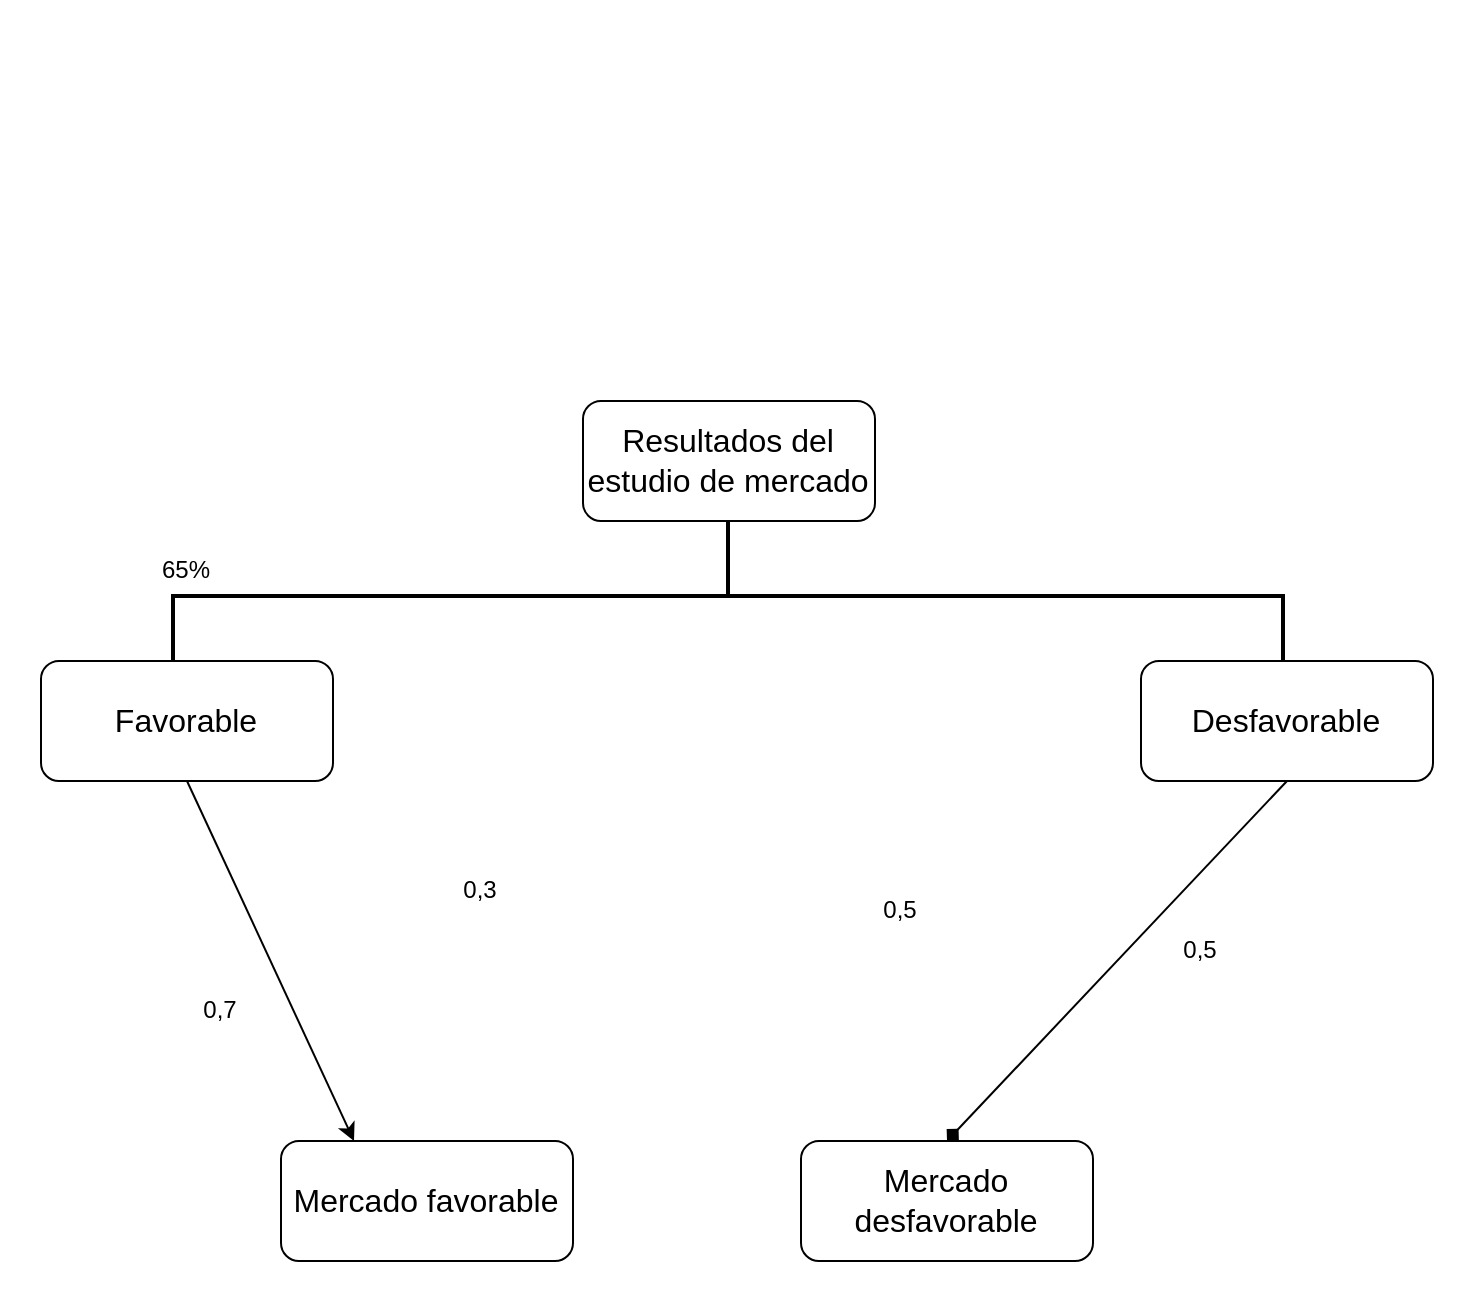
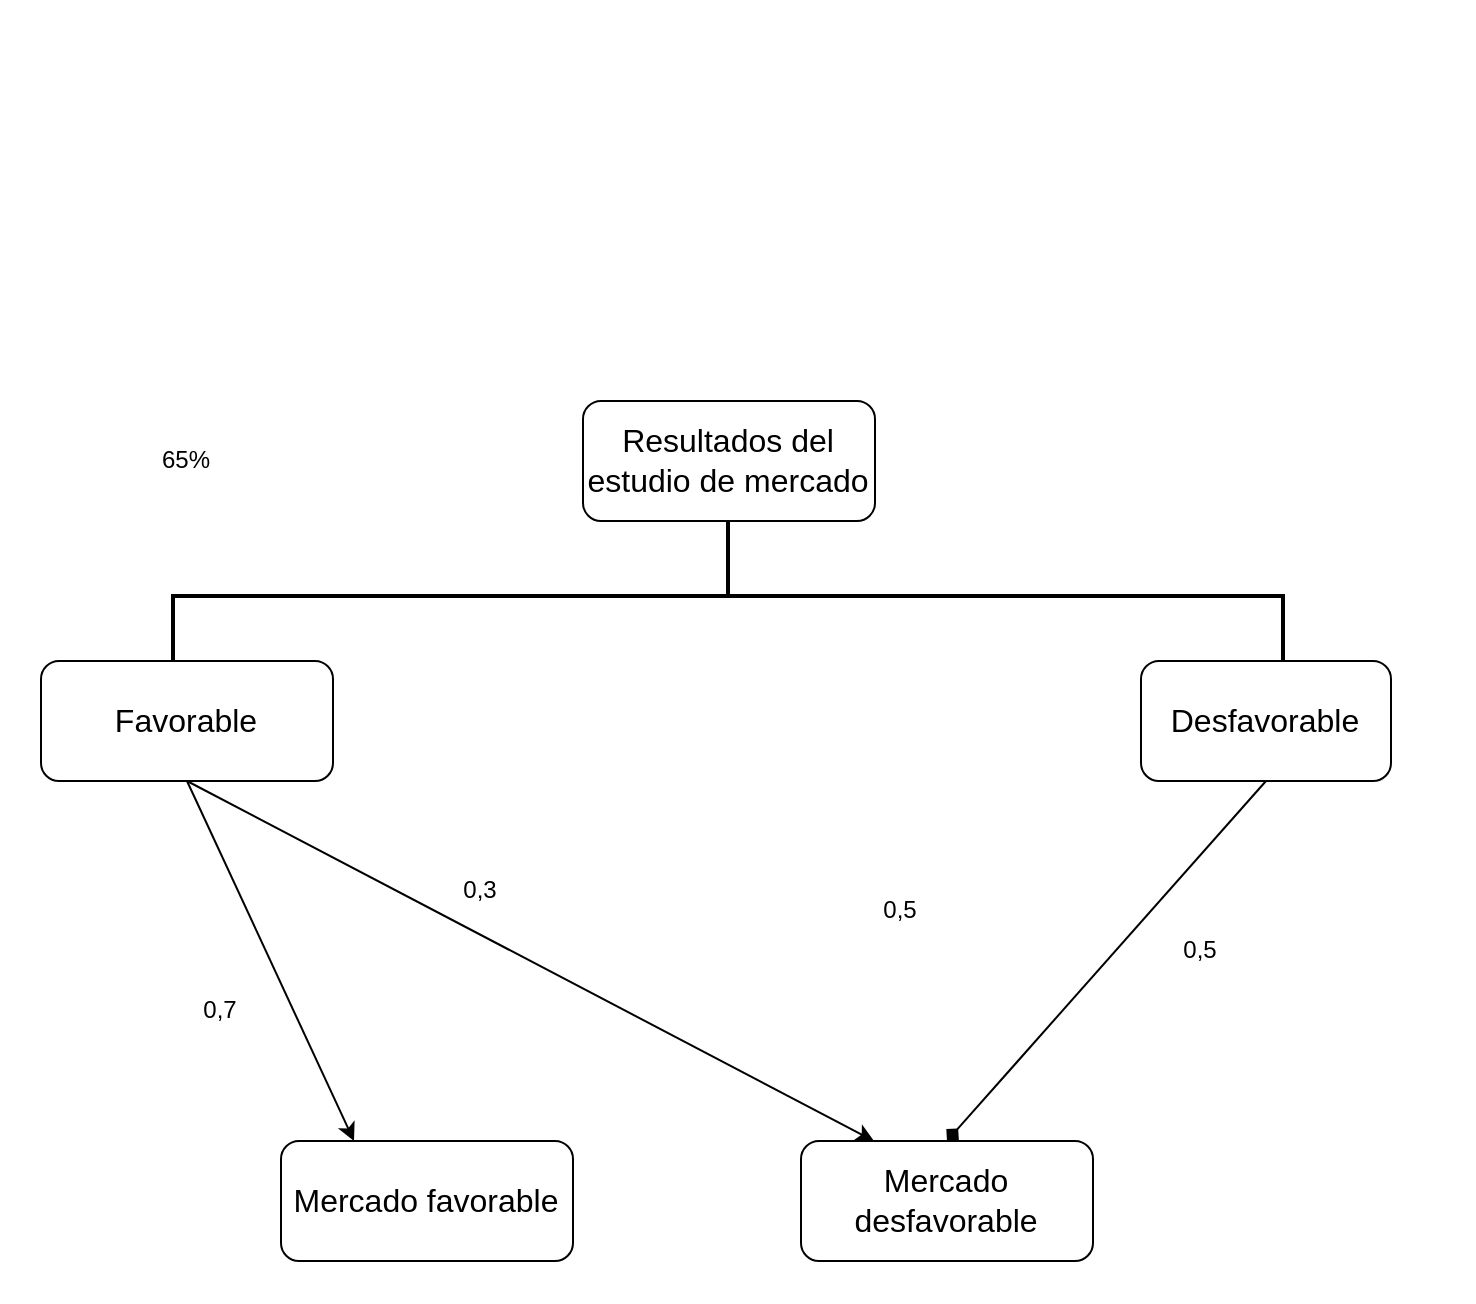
(187, 571) -> (187, 461)
(1287, 721) -> (1266, 721)
none -> (456, 922)
